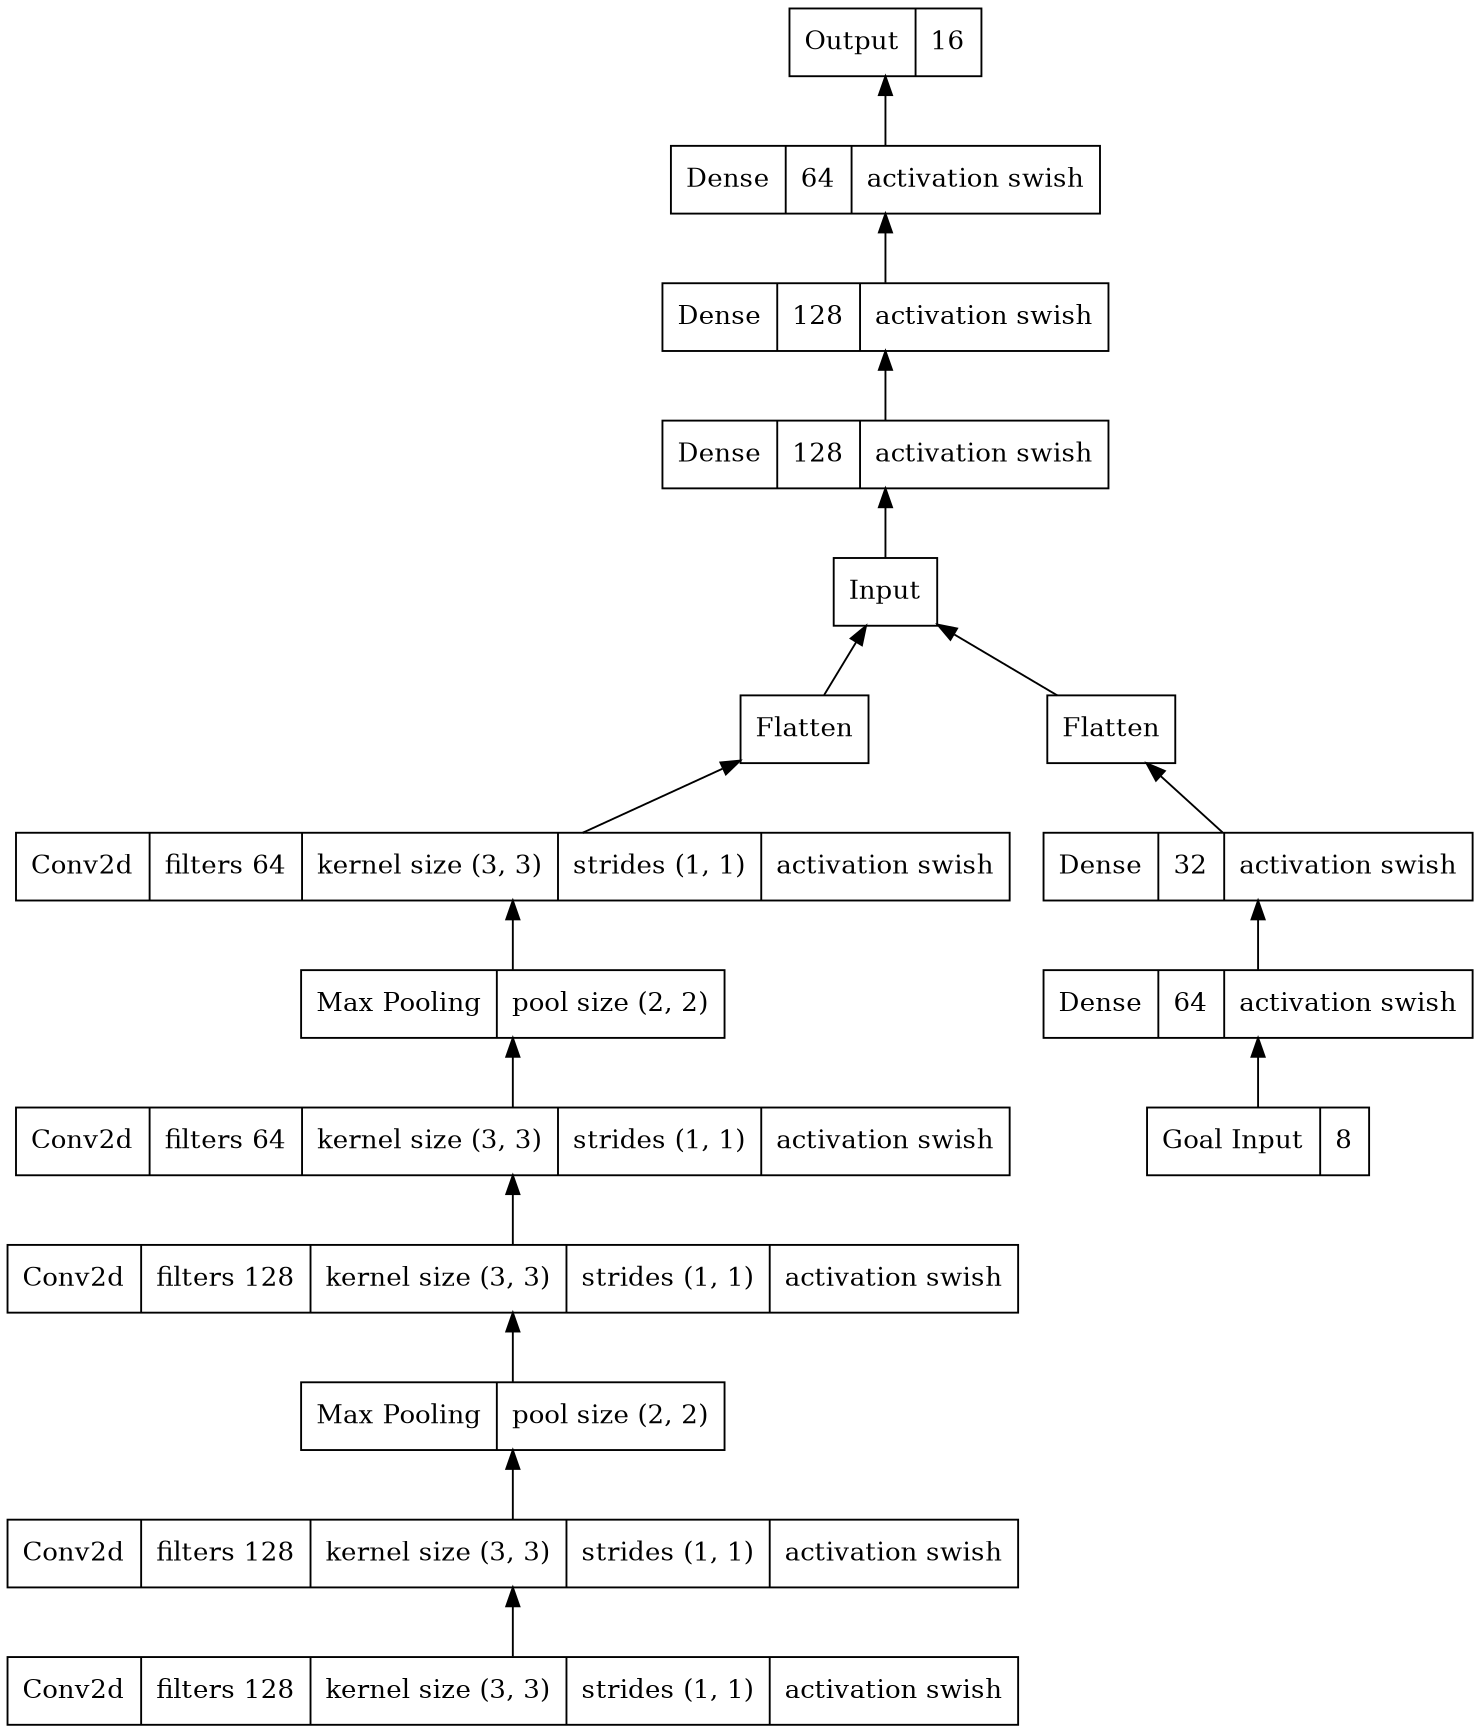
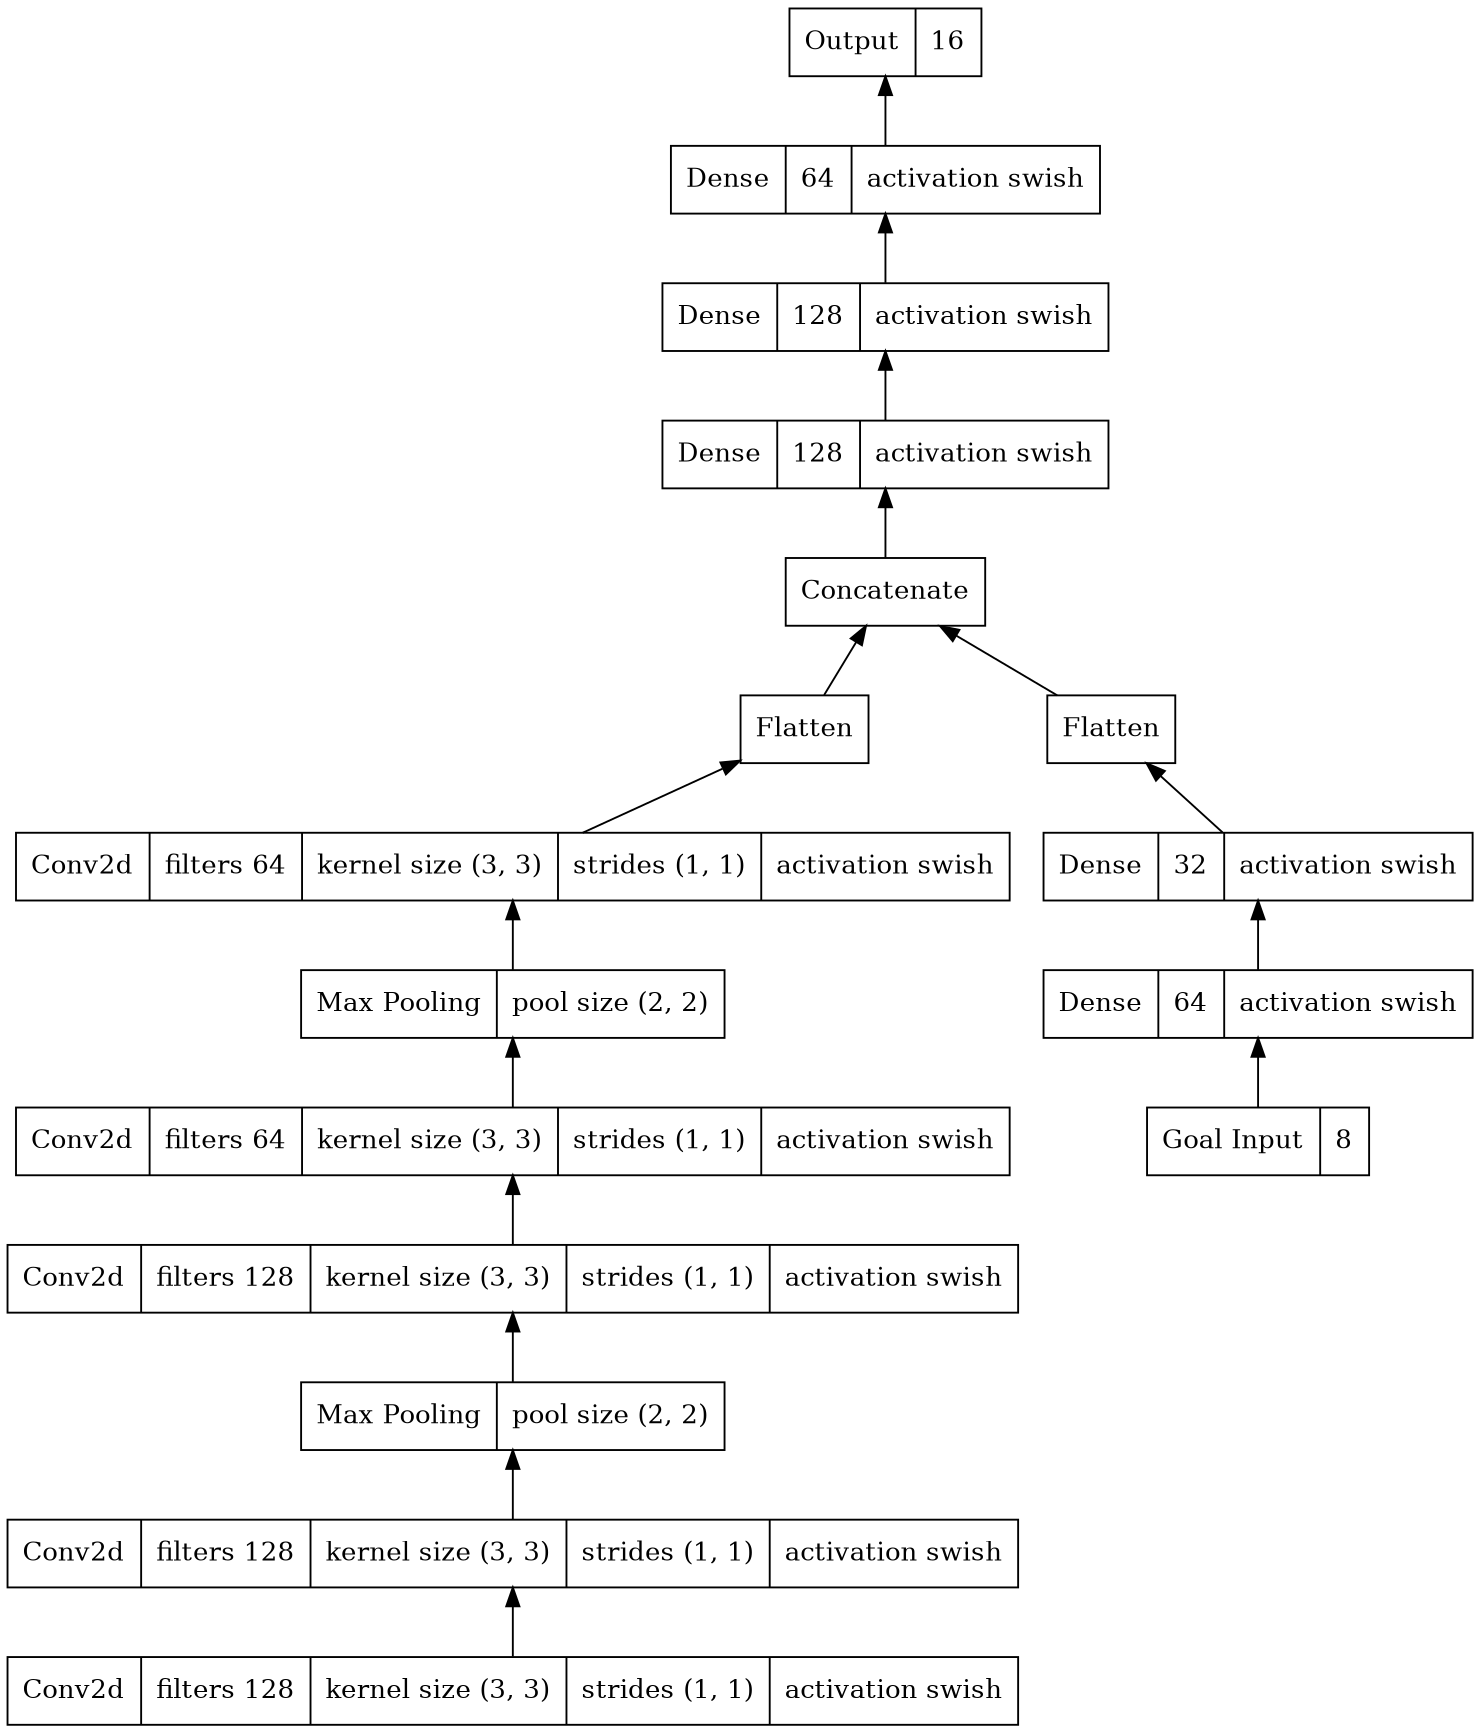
(885, 592) -> (885, 592)
